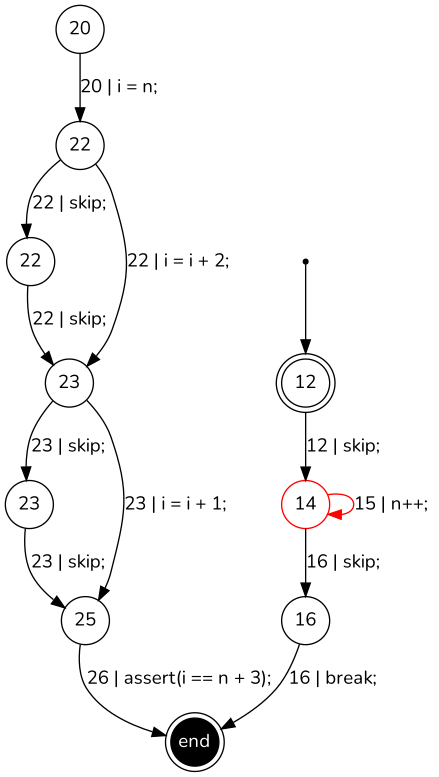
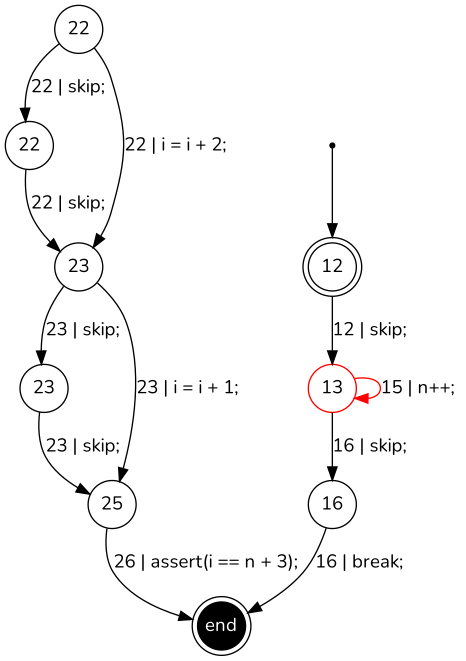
(80, 29) -> none
(306, 505) -> (332, 388)
